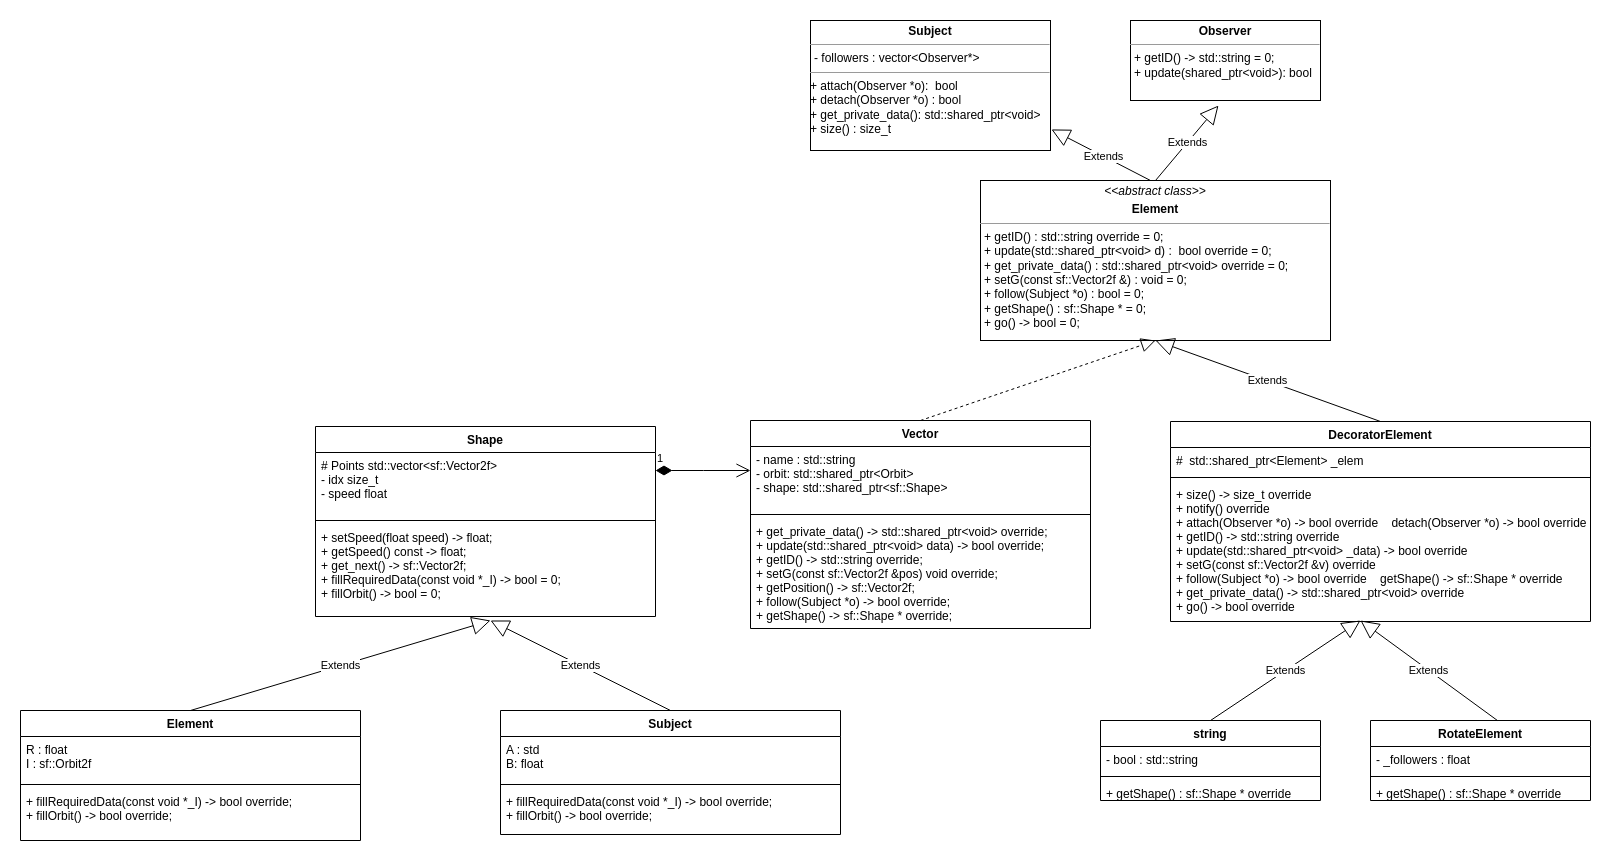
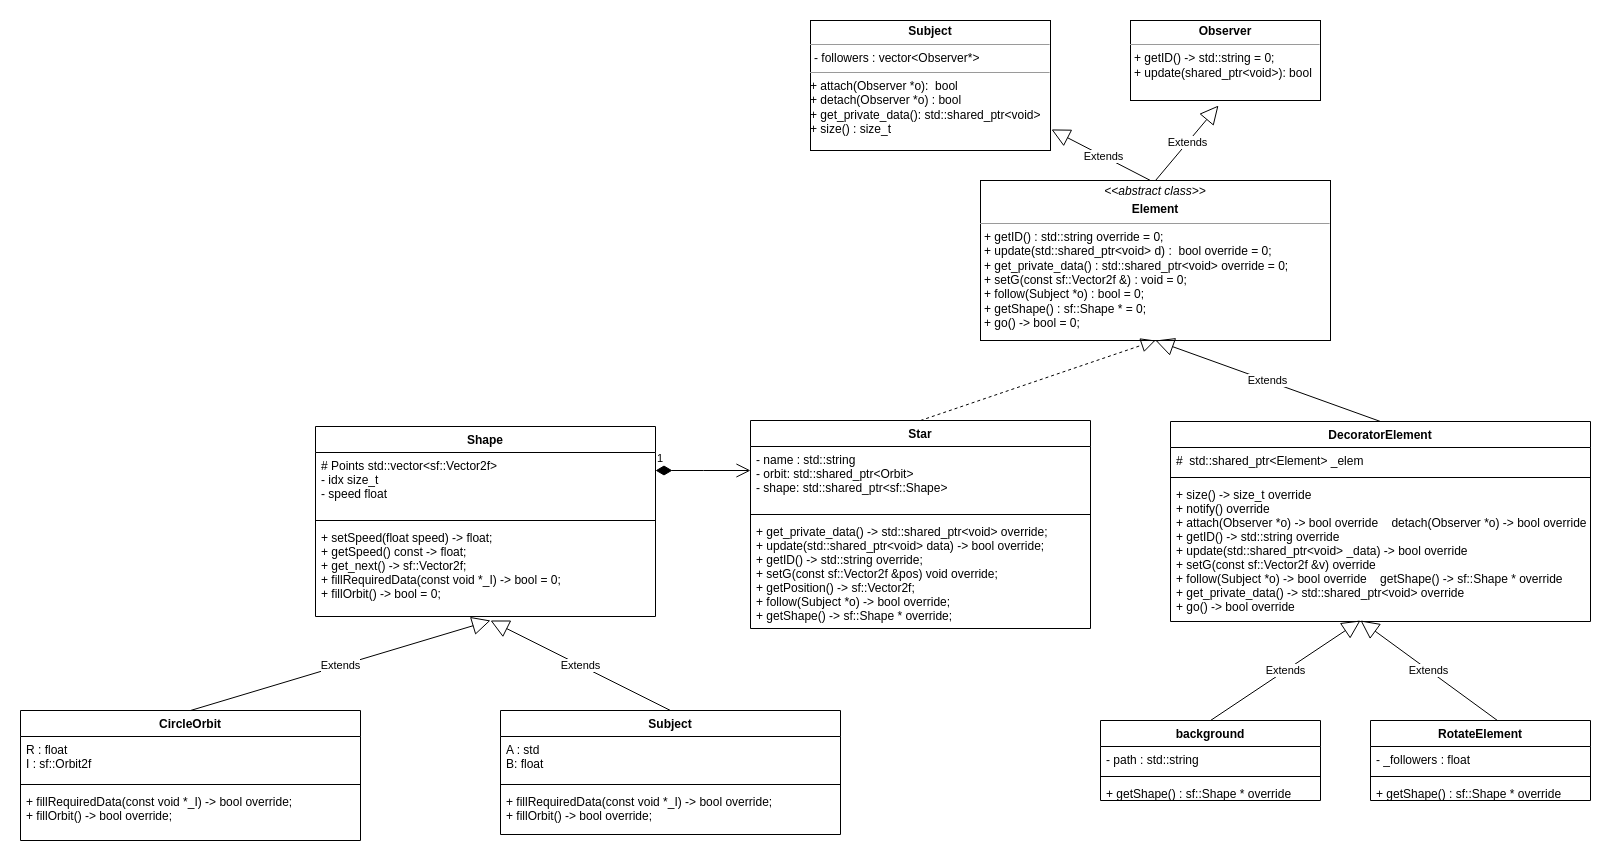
(920, 434) -> (920, 434)
(190, 724) -> (190, 724)
(1210, 734) -> (1210, 734)
(1161, 760) -> (1162, 760)
